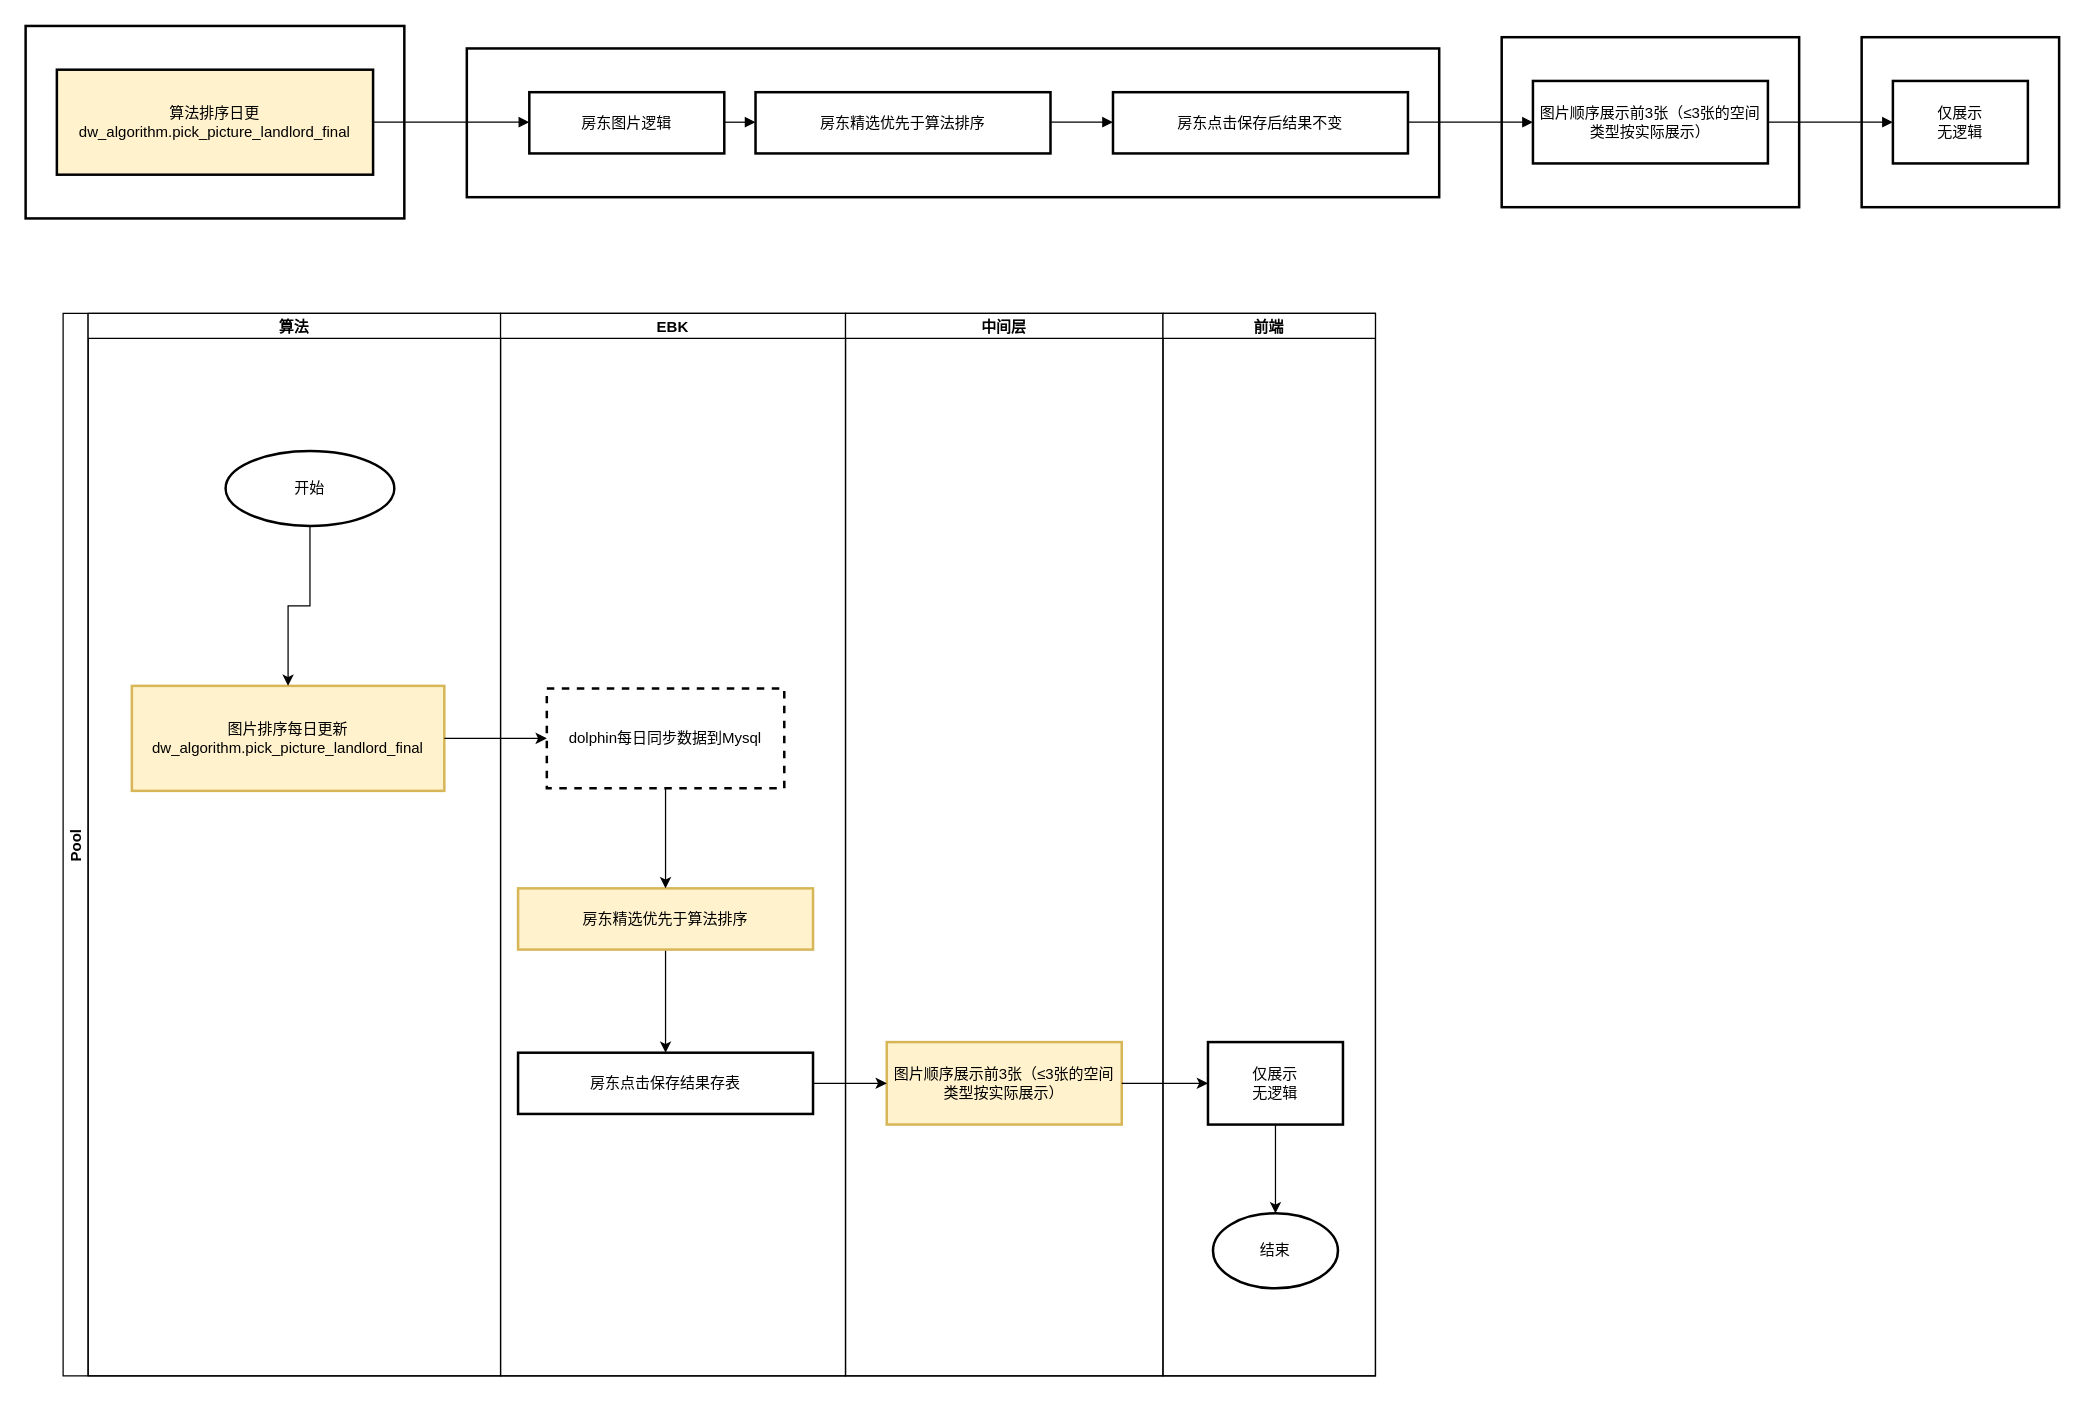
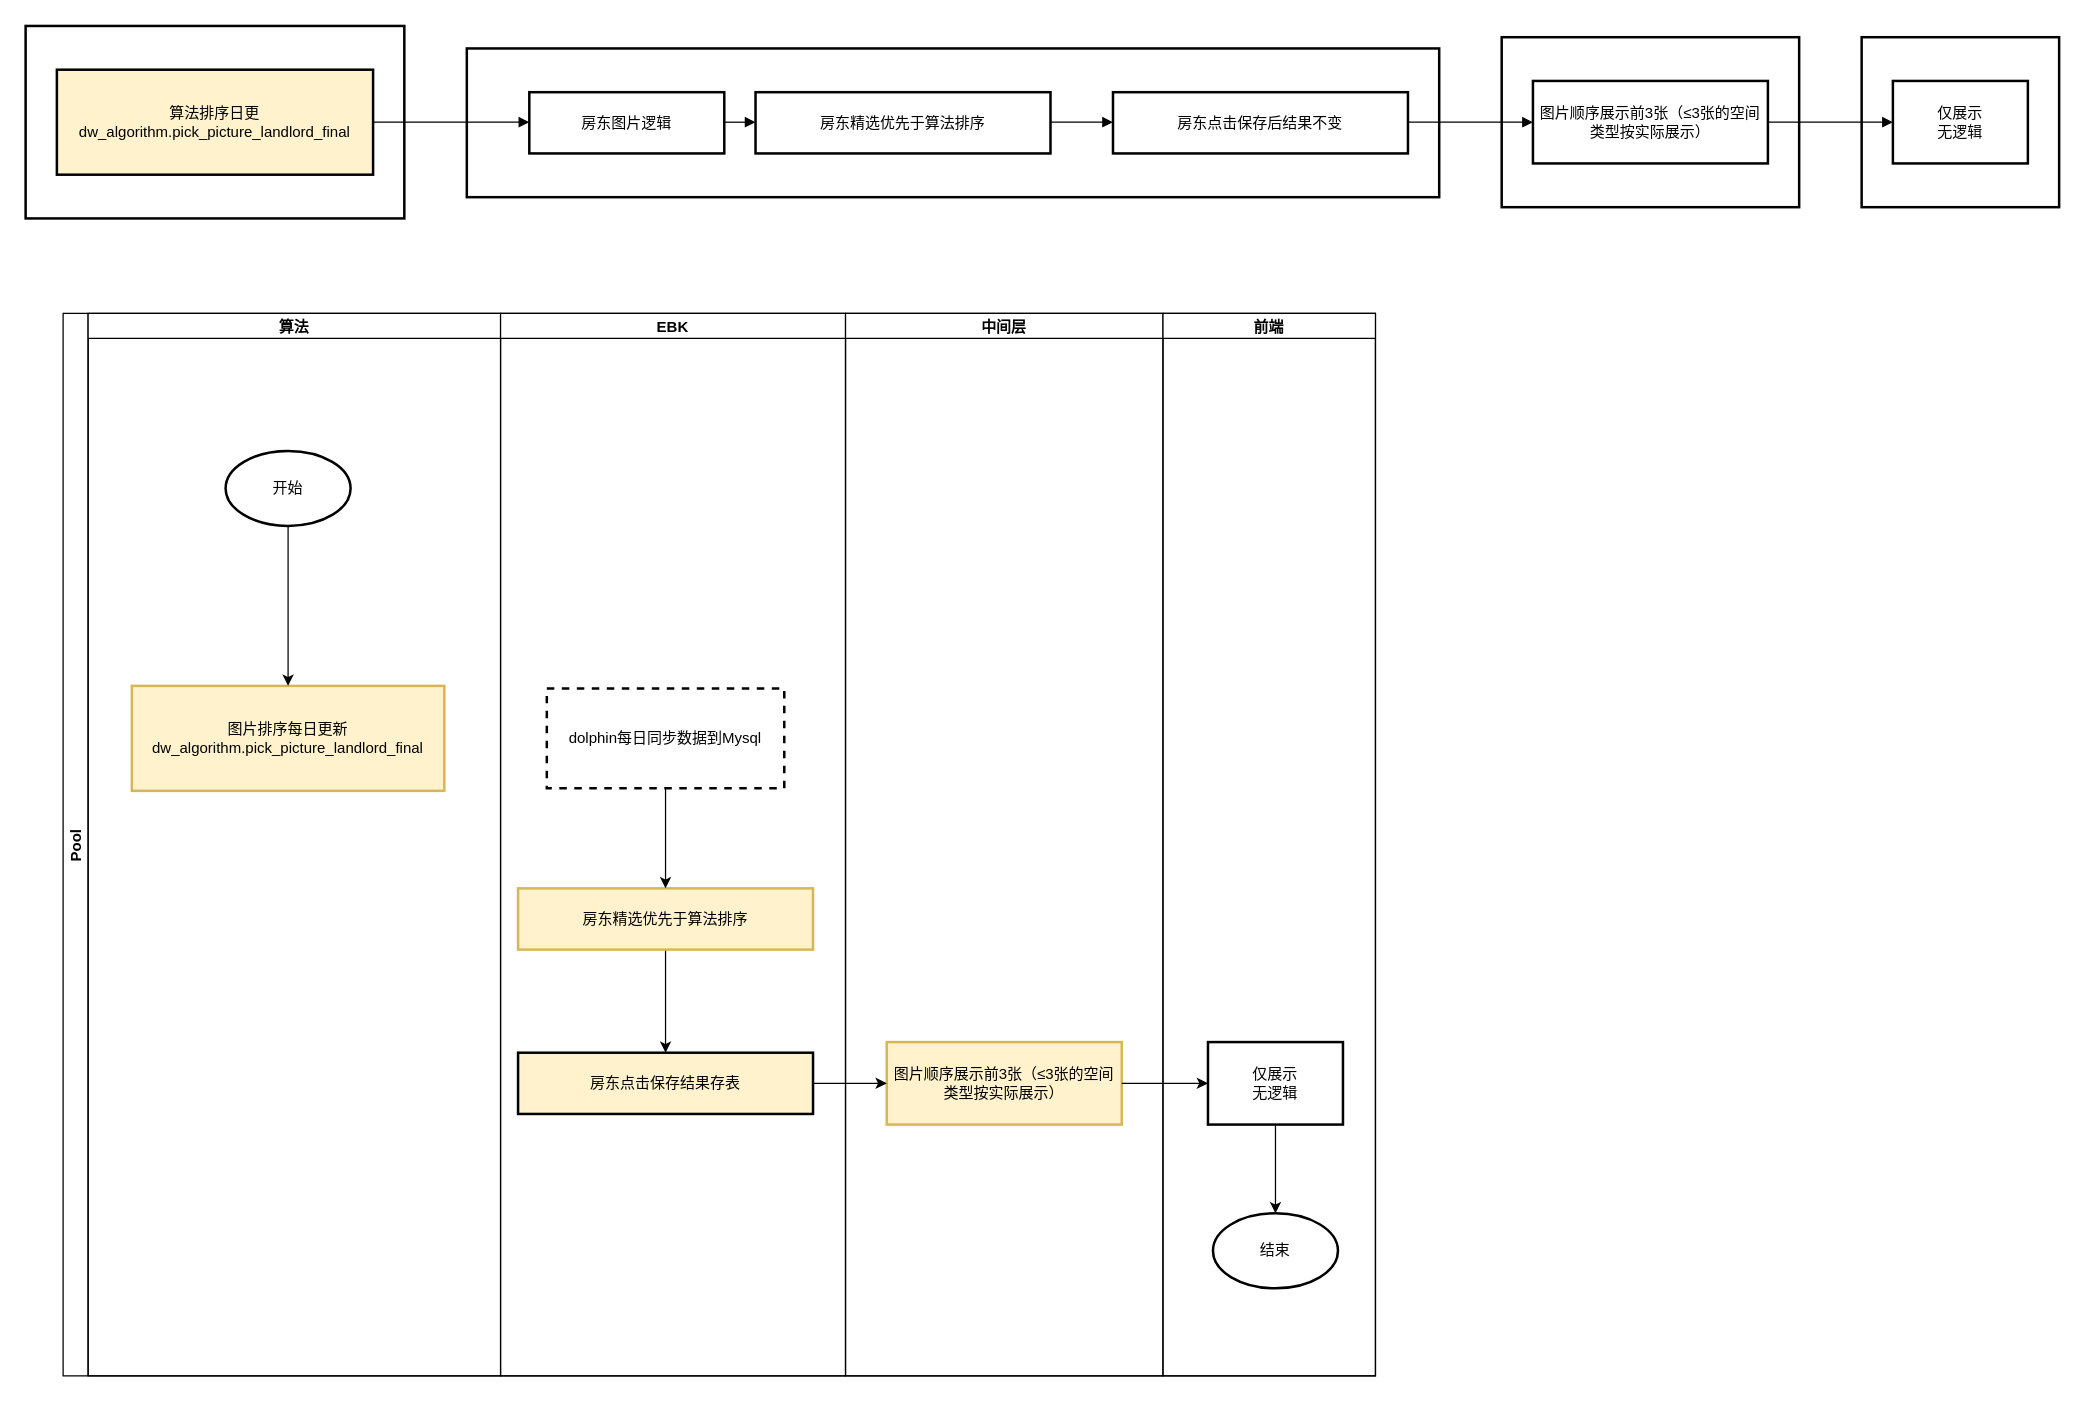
(310, 488) -> (288, 488)
(492, 738) -> none
(666, 1083) -> (666, 1083)
